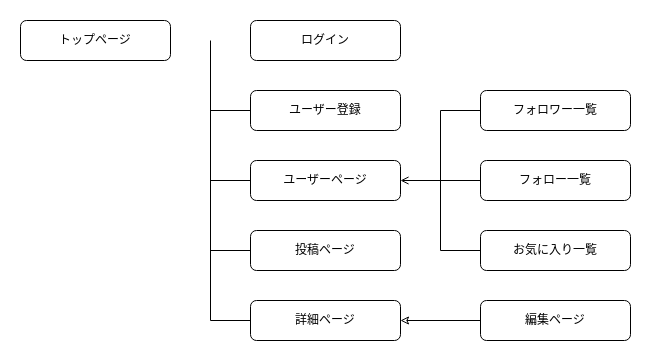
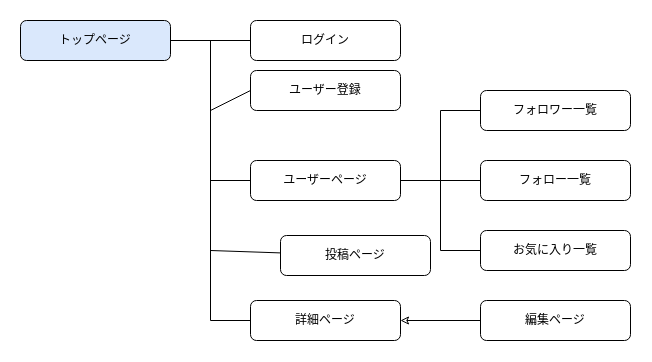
(96, 41) -> (96, 41)
none -> (212, 41)
(326, 111) -> (326, 91)
(406, 181) -> (406, 181)
(326, 251) -> (356, 256)
